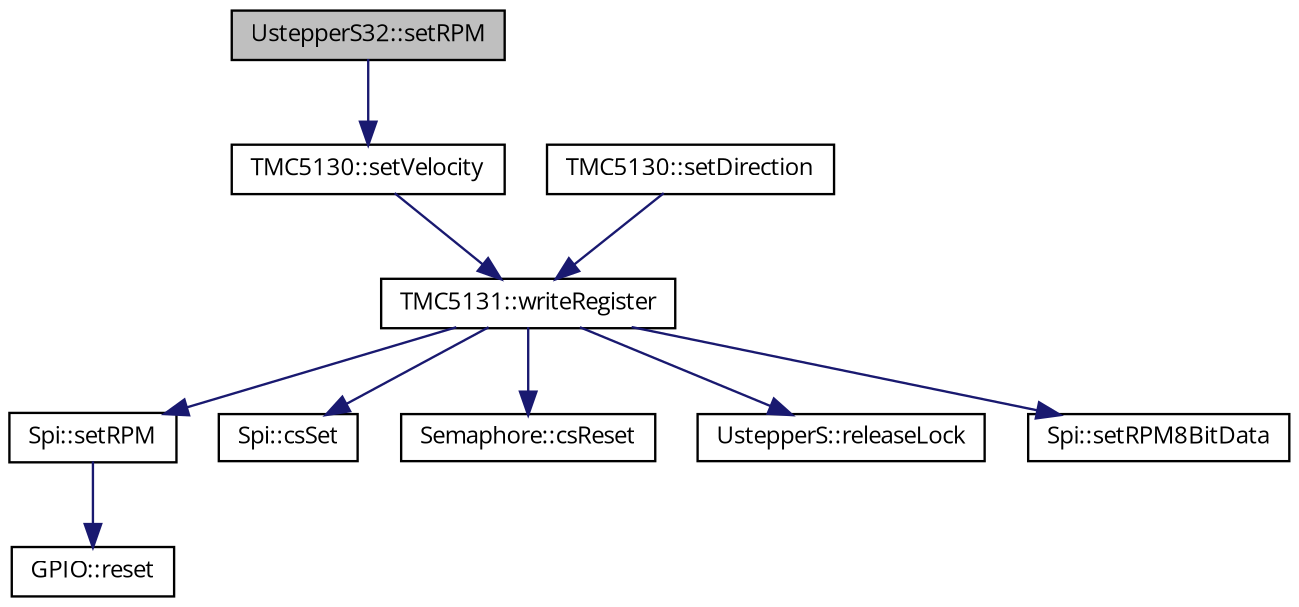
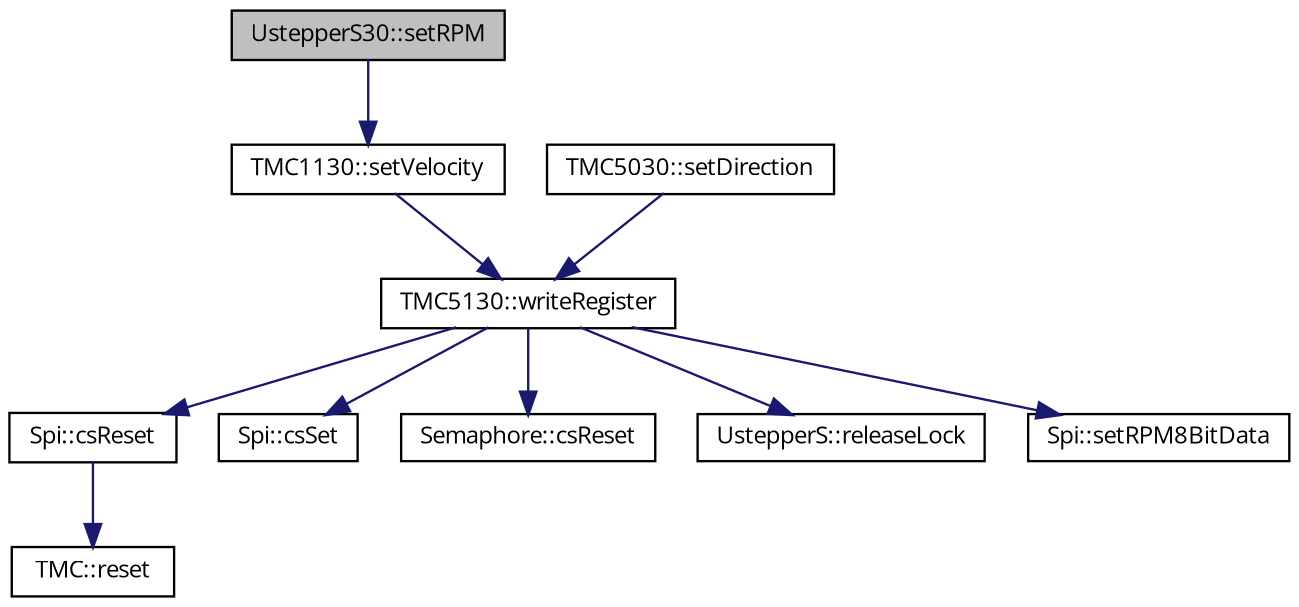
(368, 35) -> (368, 35)
(368, 169) -> (368, 169)
(691, 169) -> (691, 169)
(528, 304) -> (528, 304)
(93, 438) -> (93, 438)
(93, 572) -> (93, 572)
